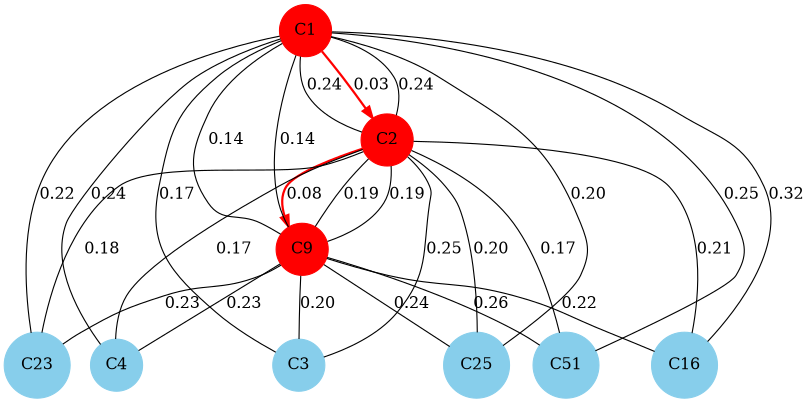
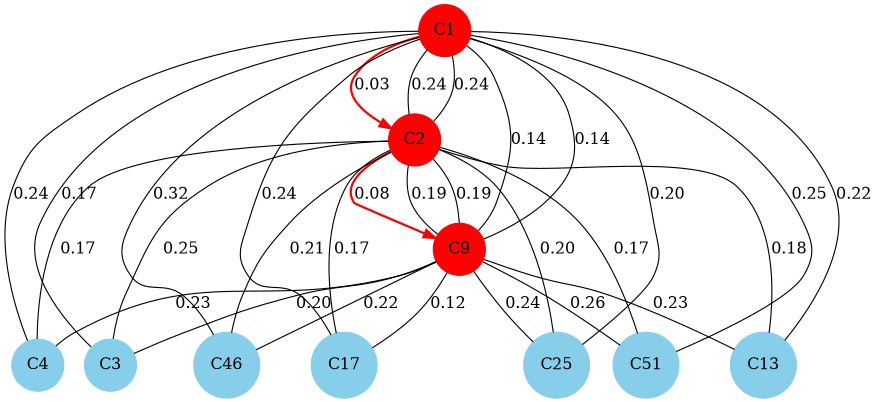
(37, 365) -> (763, 365)
none -> (344, 365)
(685, 365) -> (227, 365)
